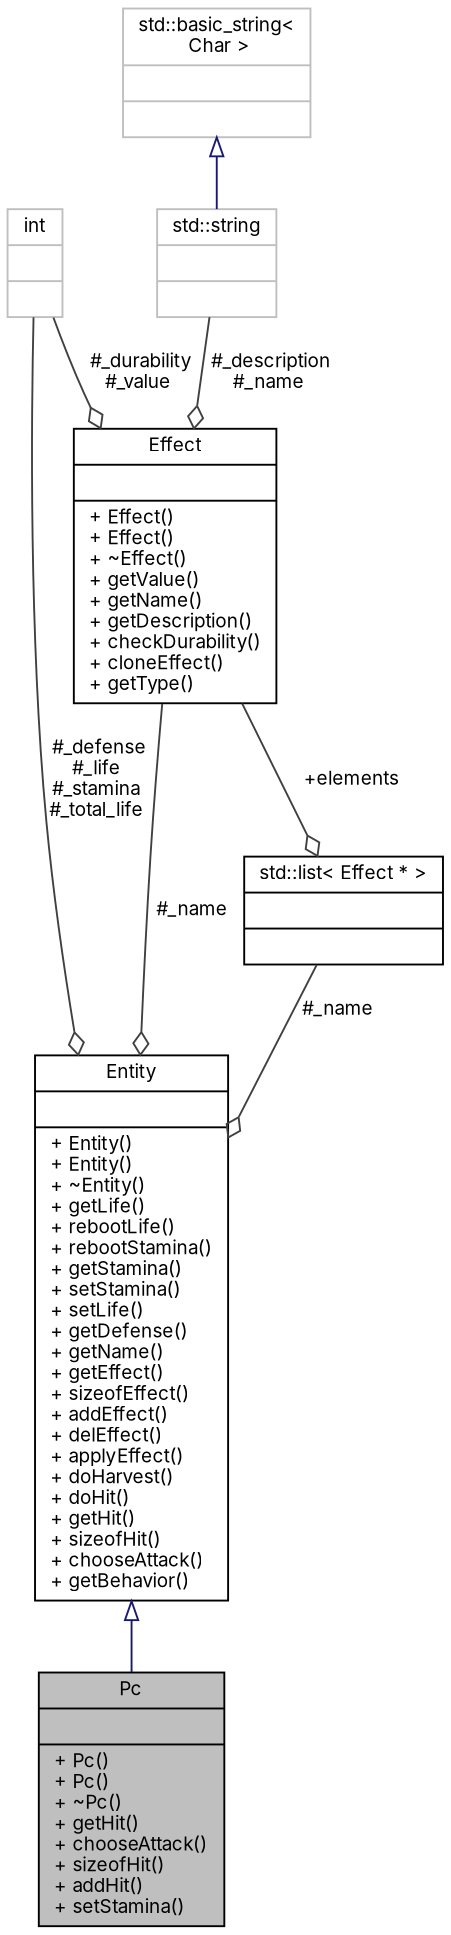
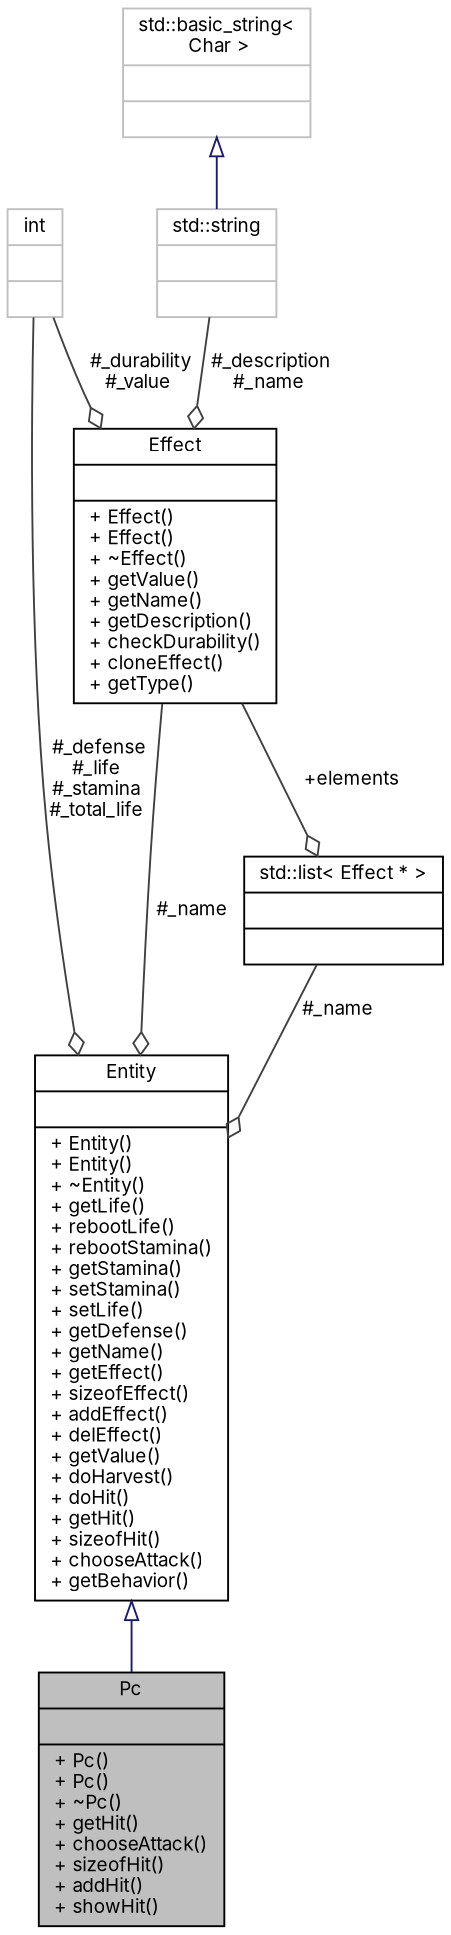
(117, 1457) -> (106, 1457)
(120, 1907) -> (107, 1907)
